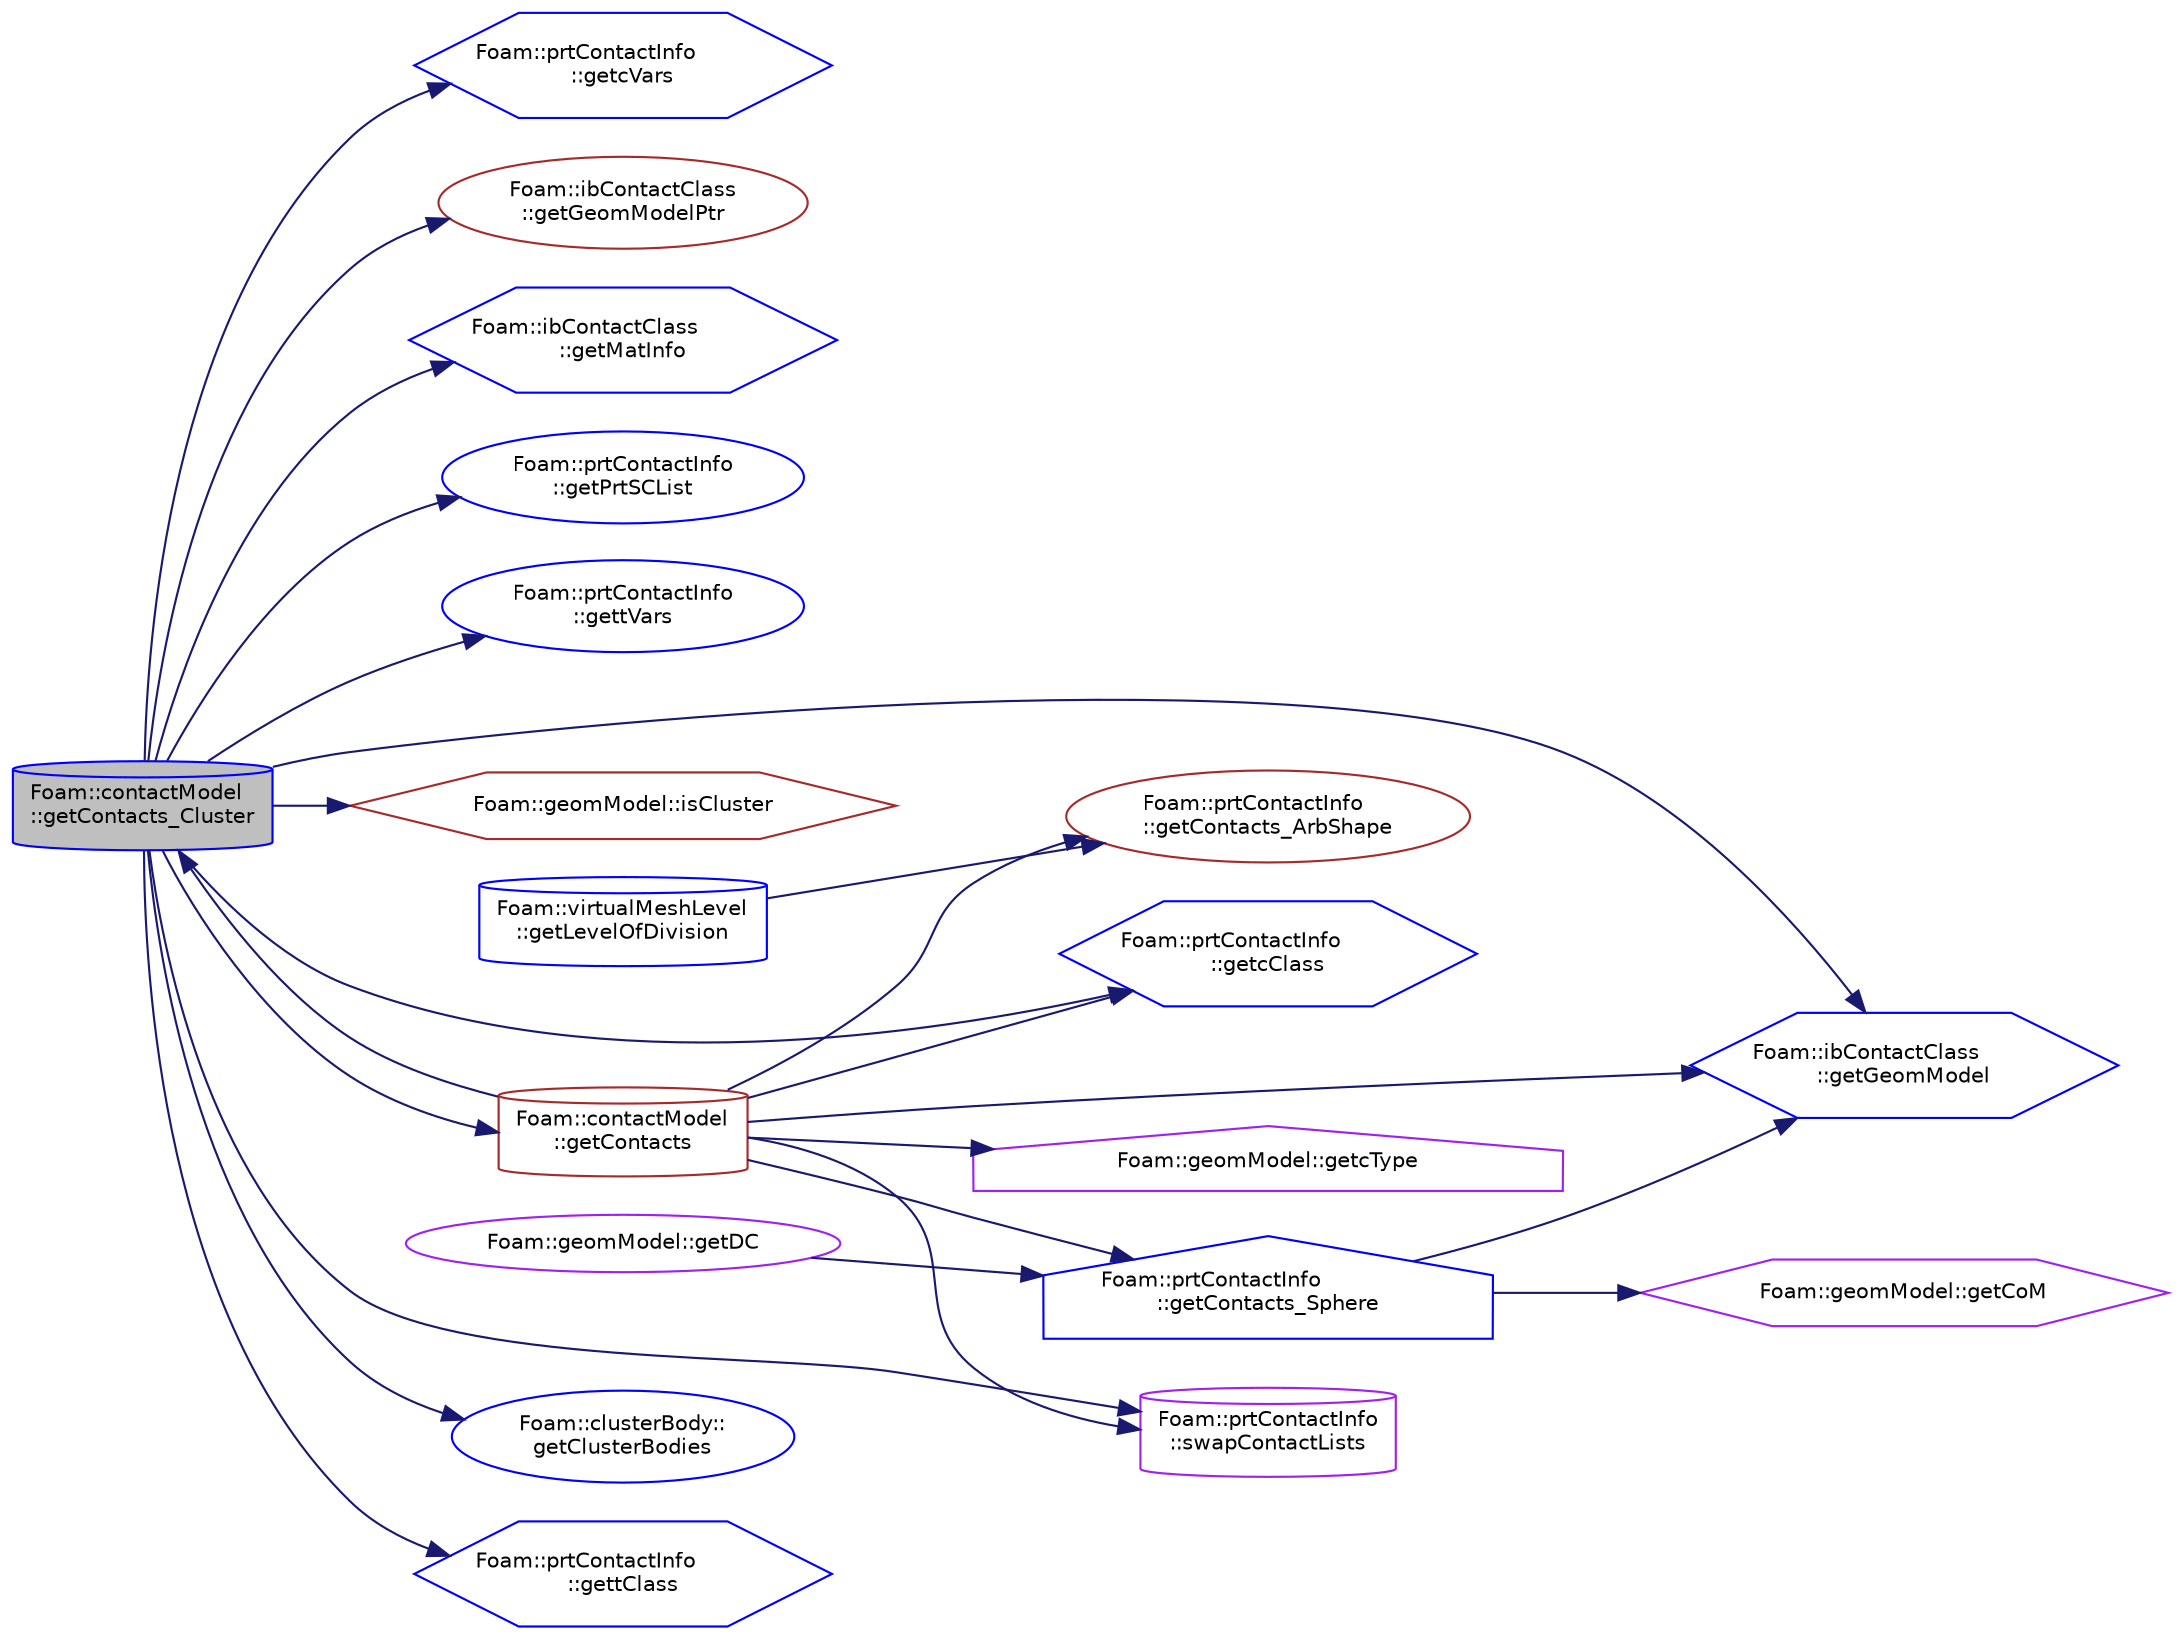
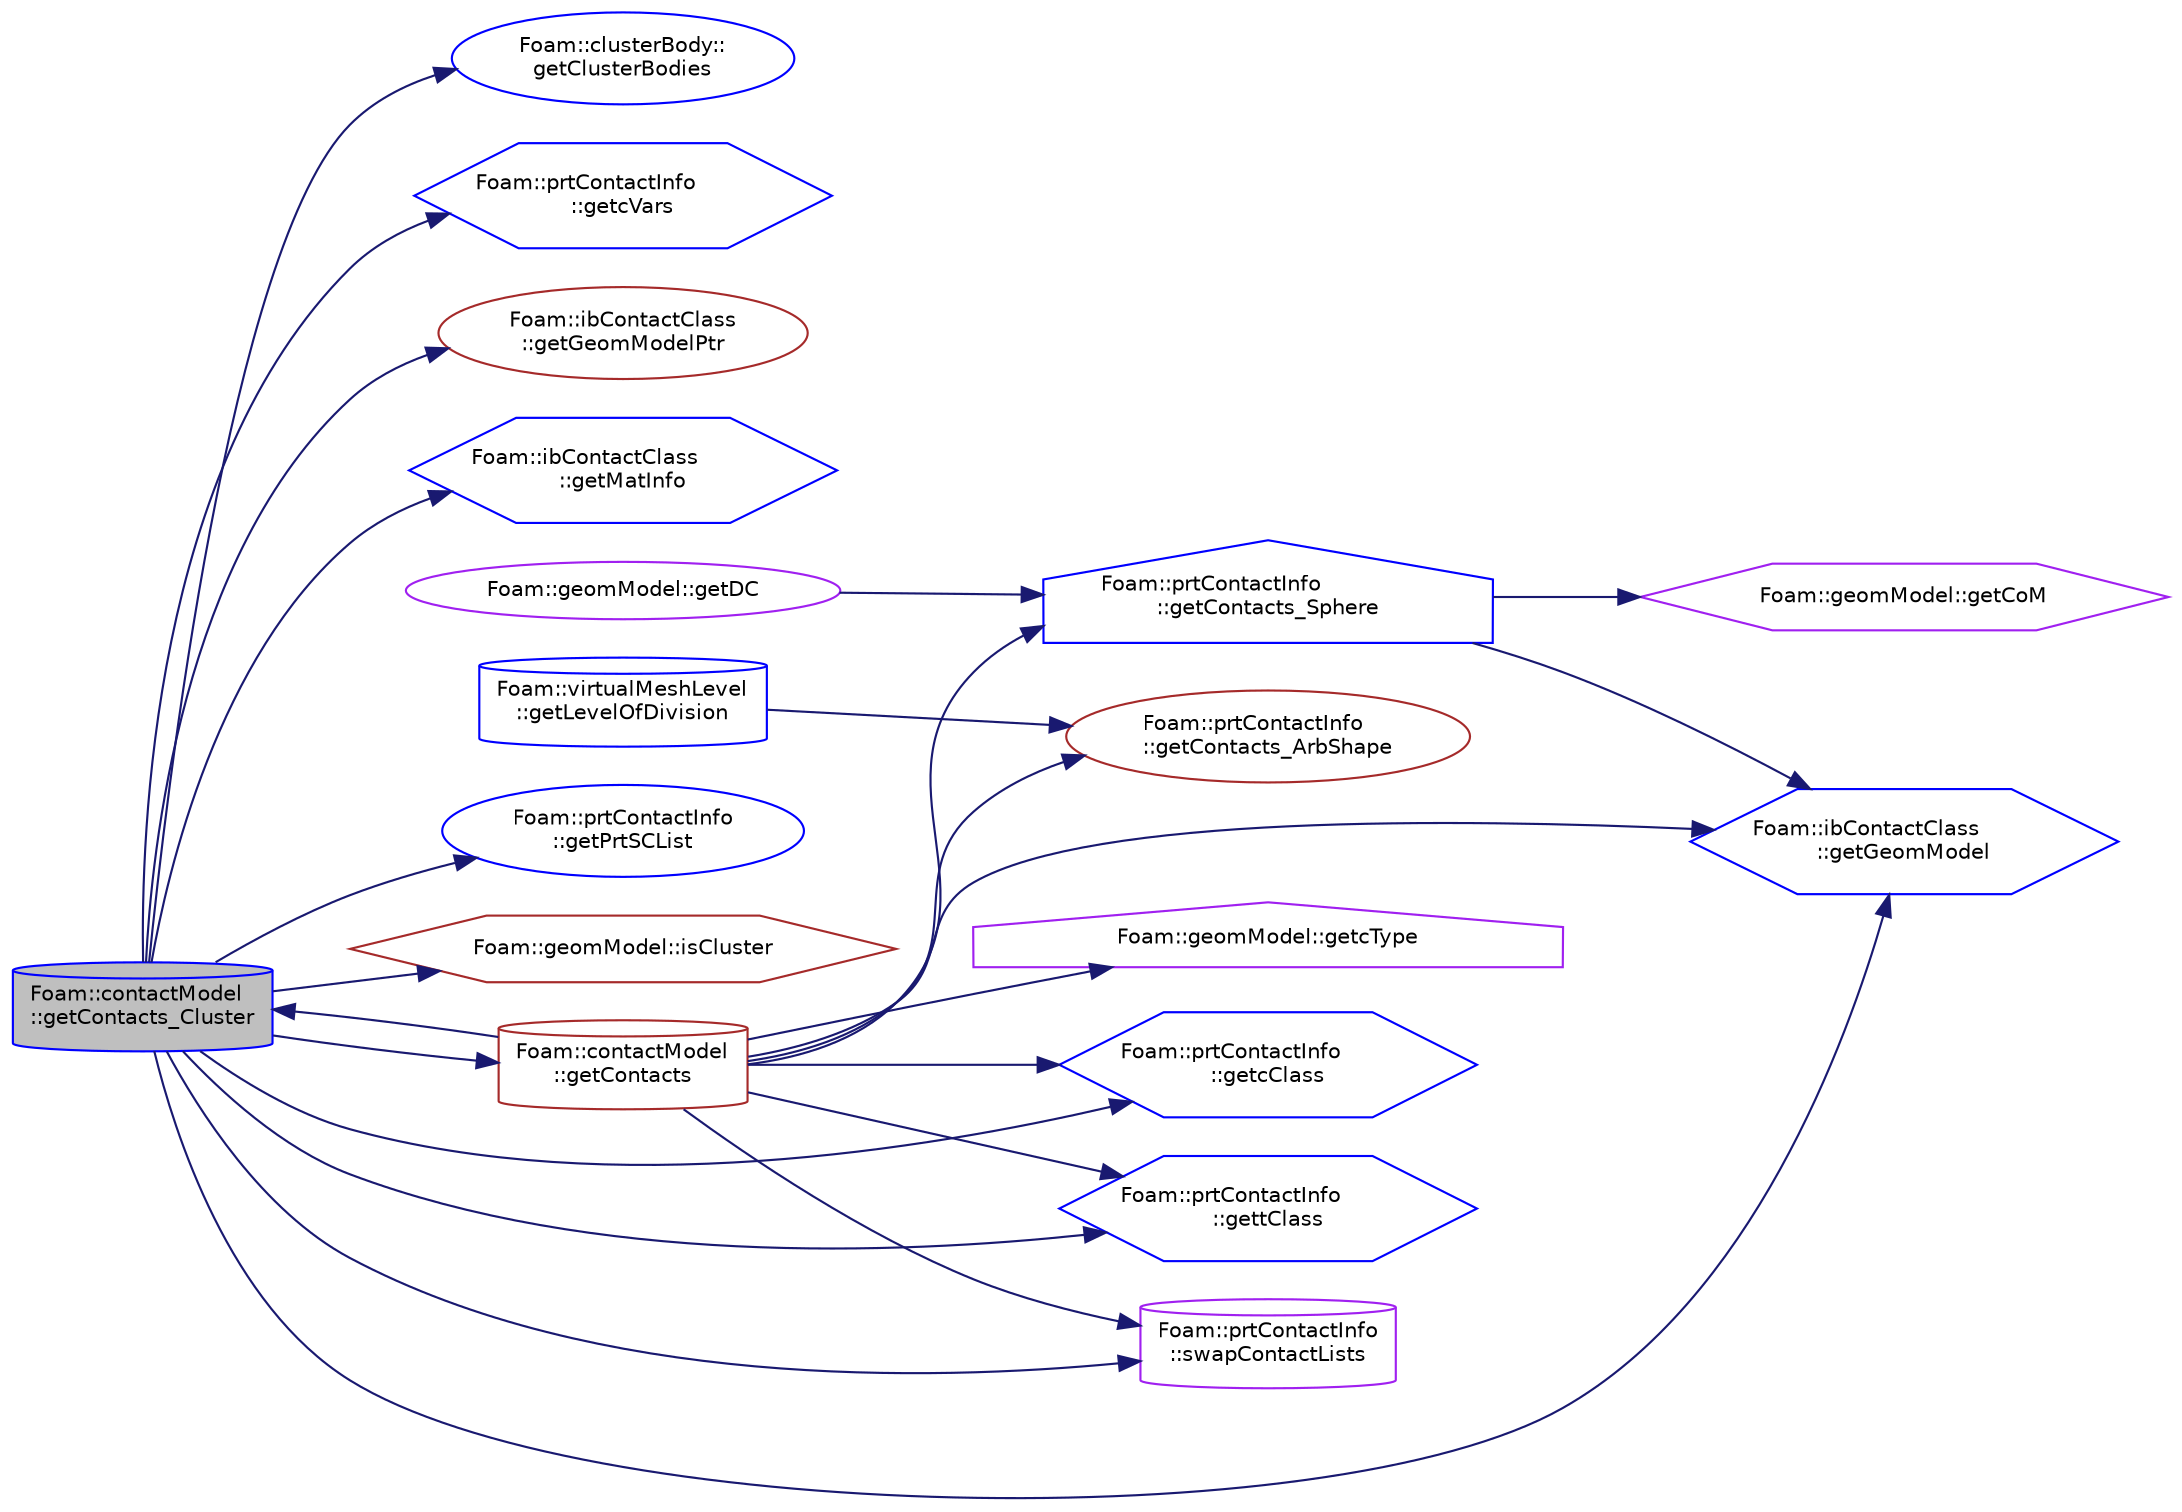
(623, 606) -> none
none -> (916, 1130)
